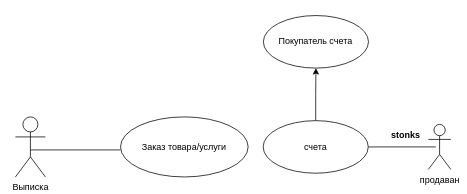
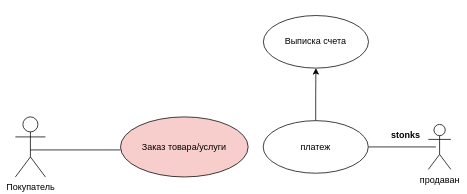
(315, 42) -> (315, 42)
(184, 147) -> (184, 147)
(315, 147) -> (315, 147)
(31, 187) -> (31, 187)
